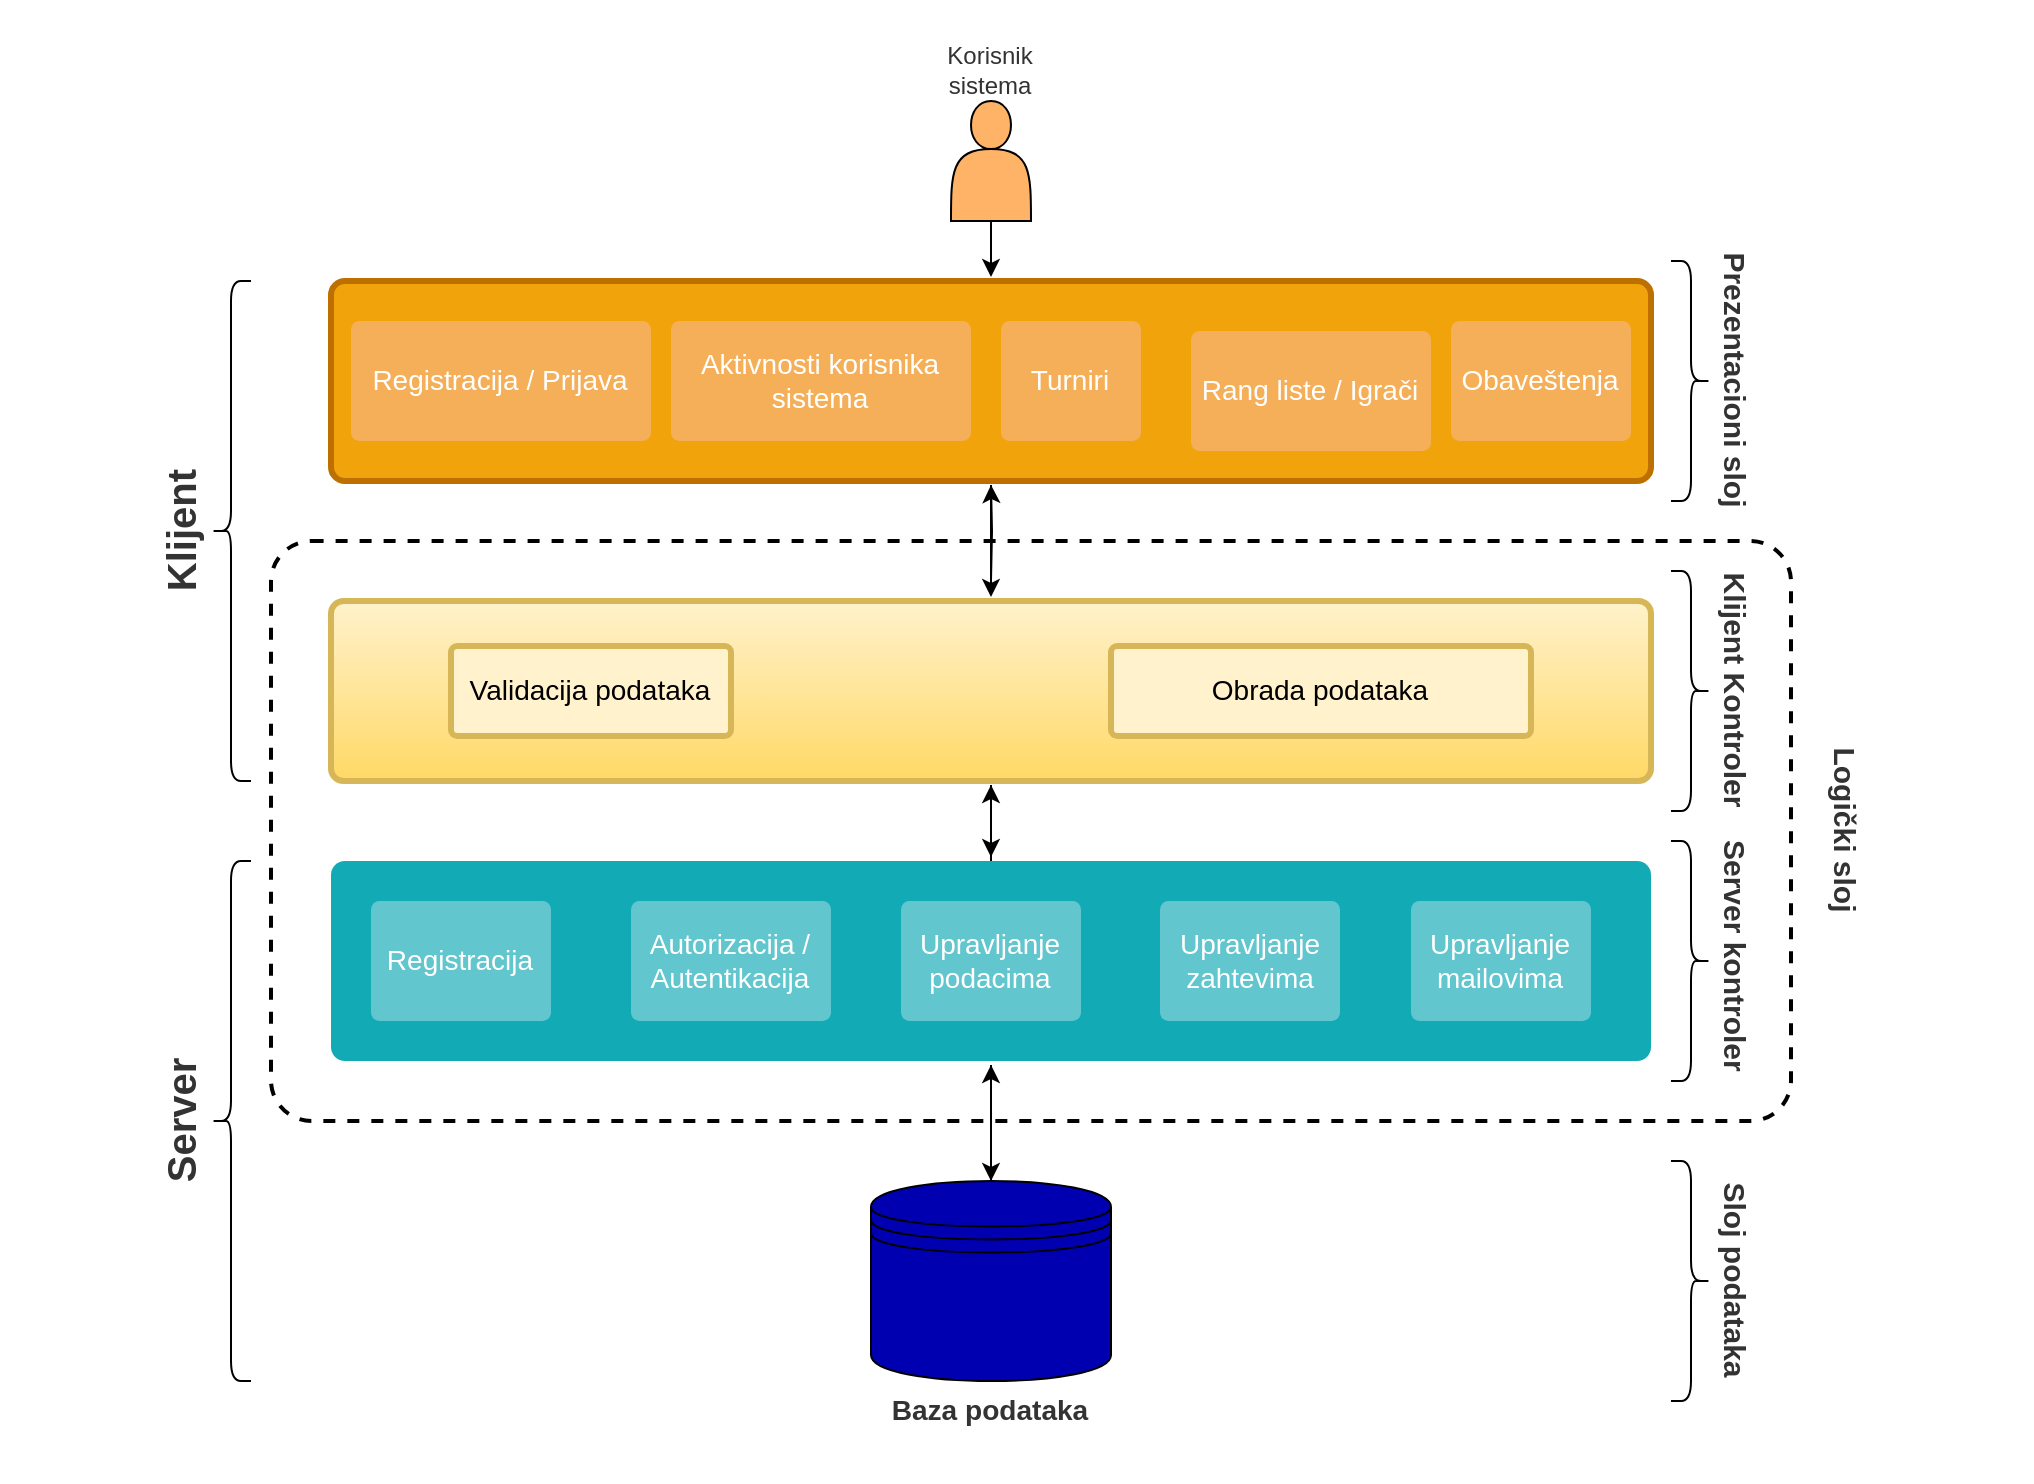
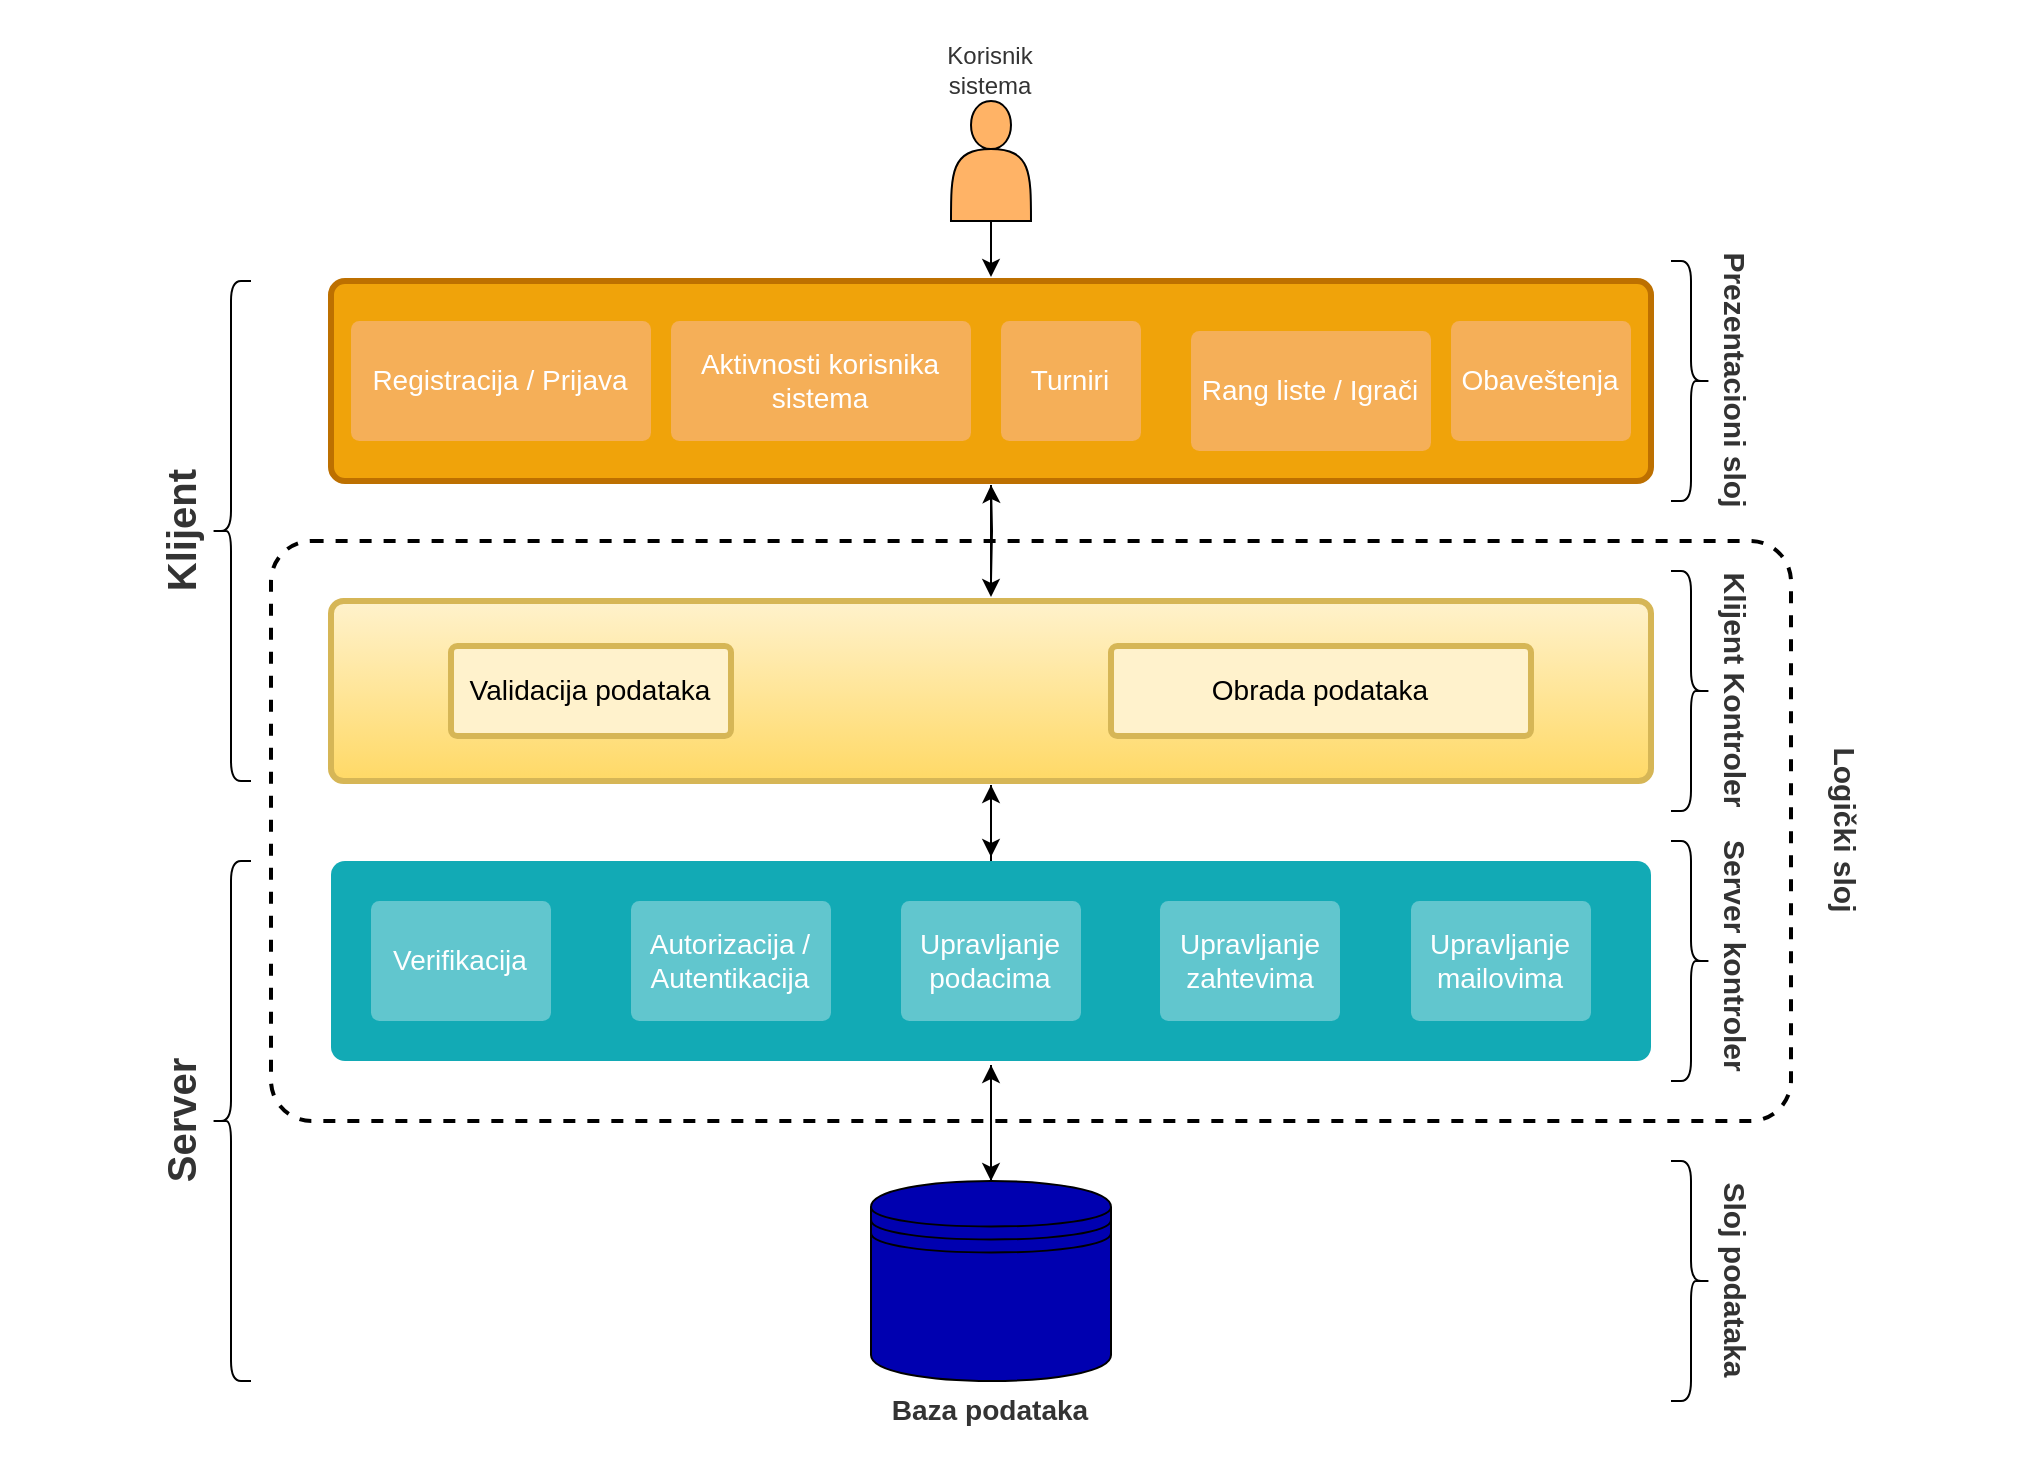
(461, 961) -> (461, 961)
